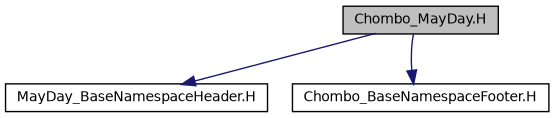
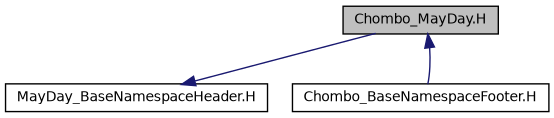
(411, 52) -> (430, 66)
